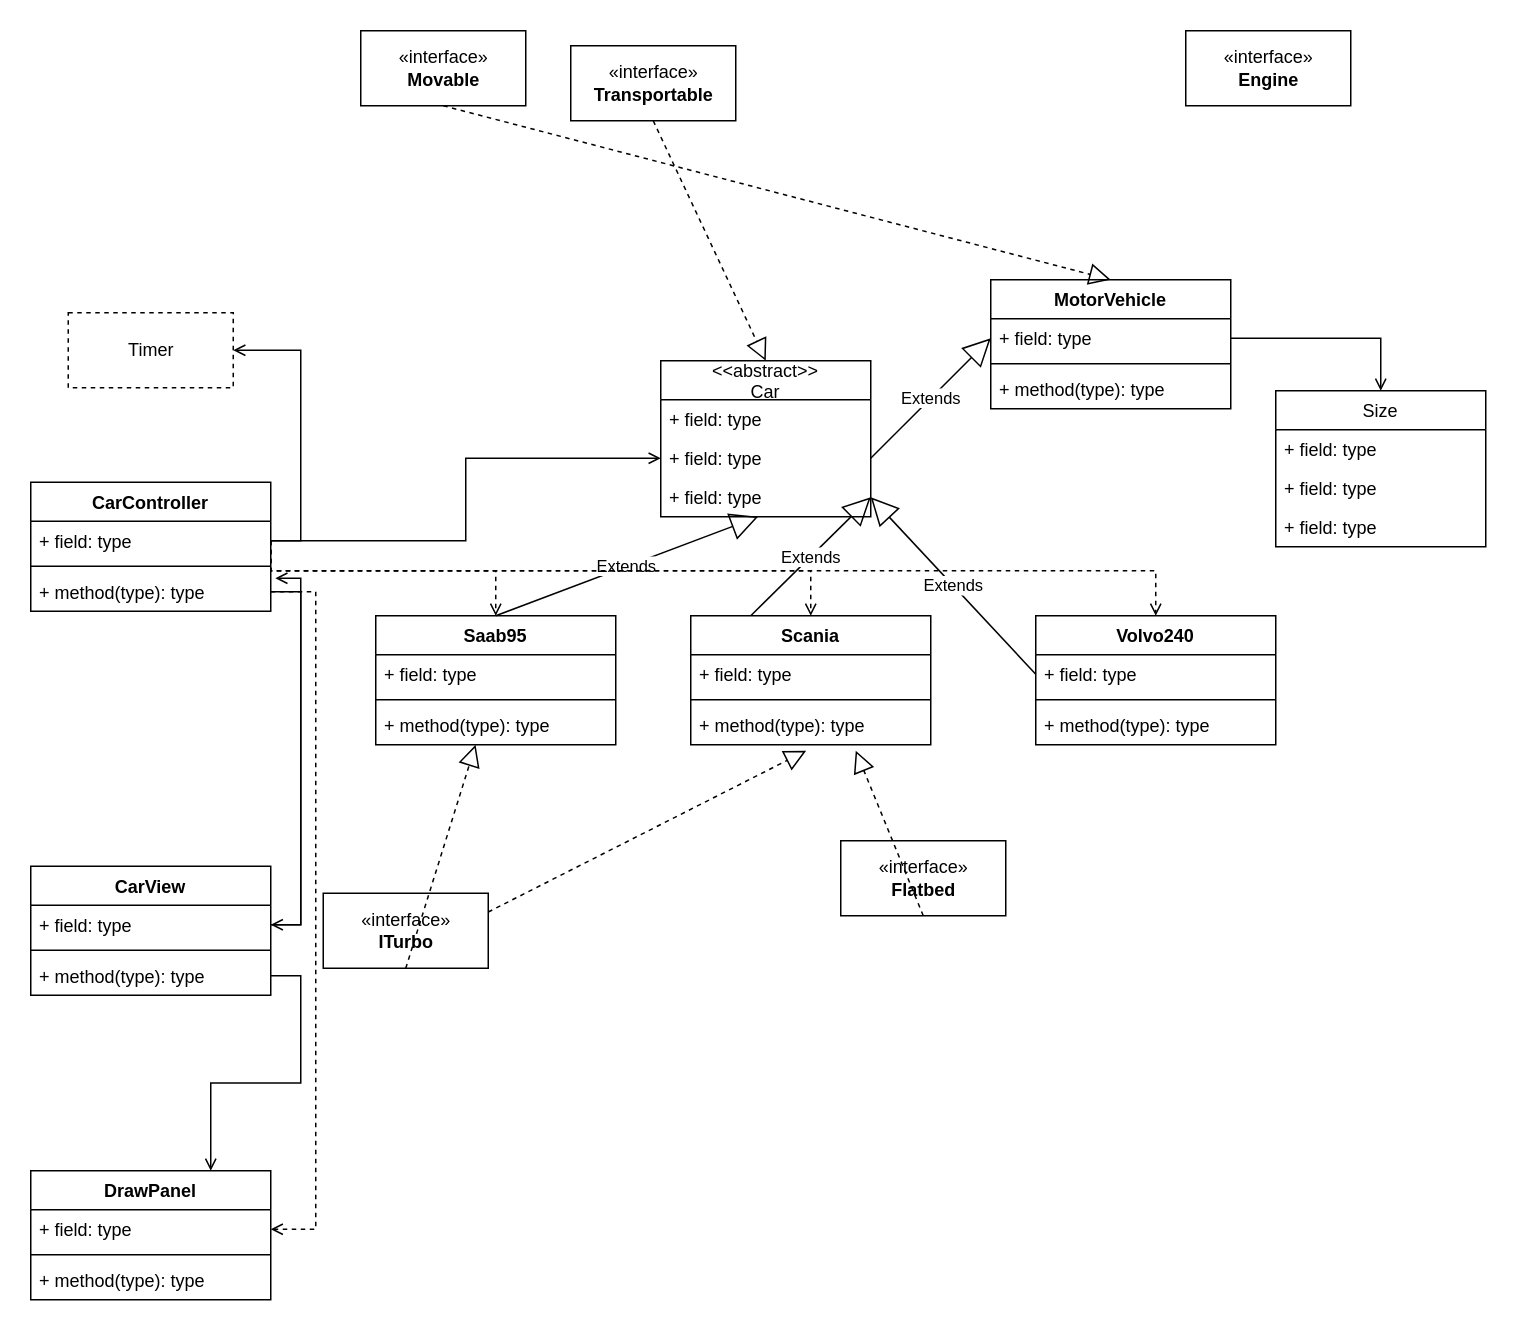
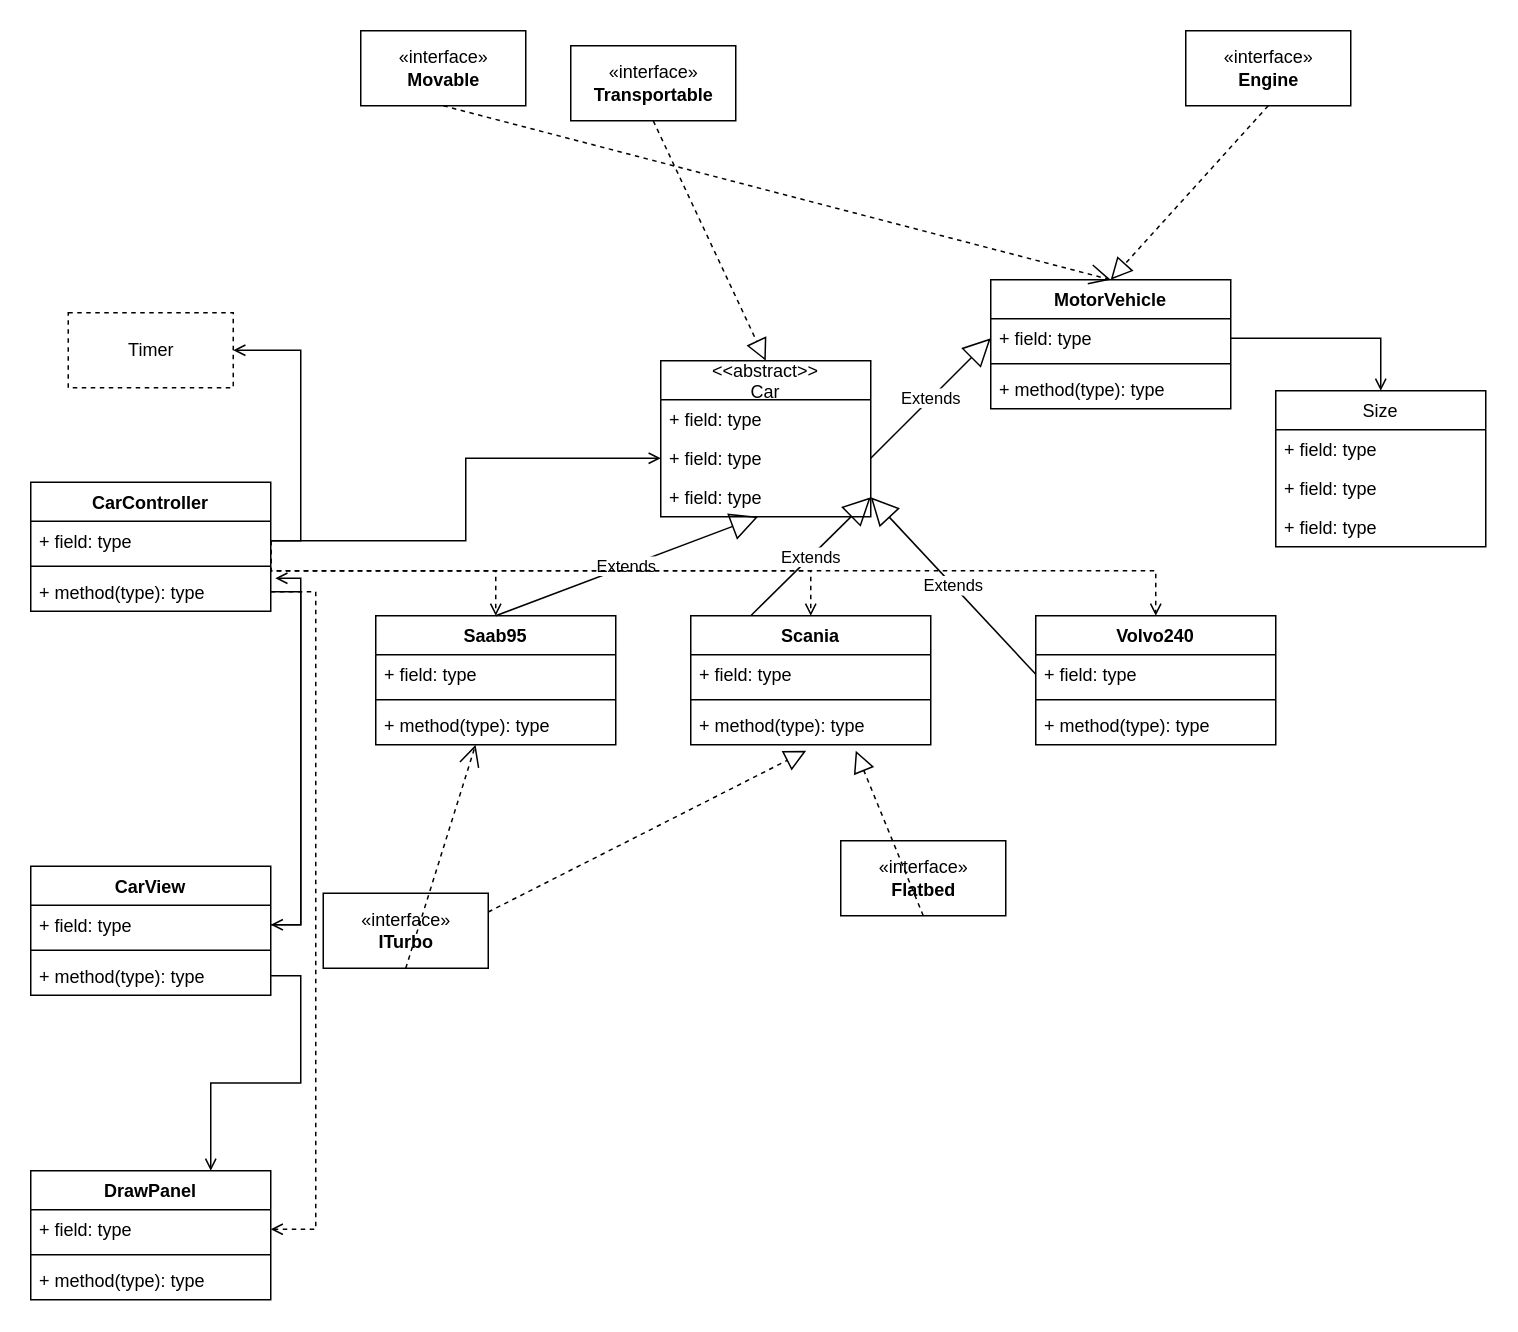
none -> (1197, 185)
(1088, 274) -> (1097, 276)
(469, 766) -> (472, 758)
